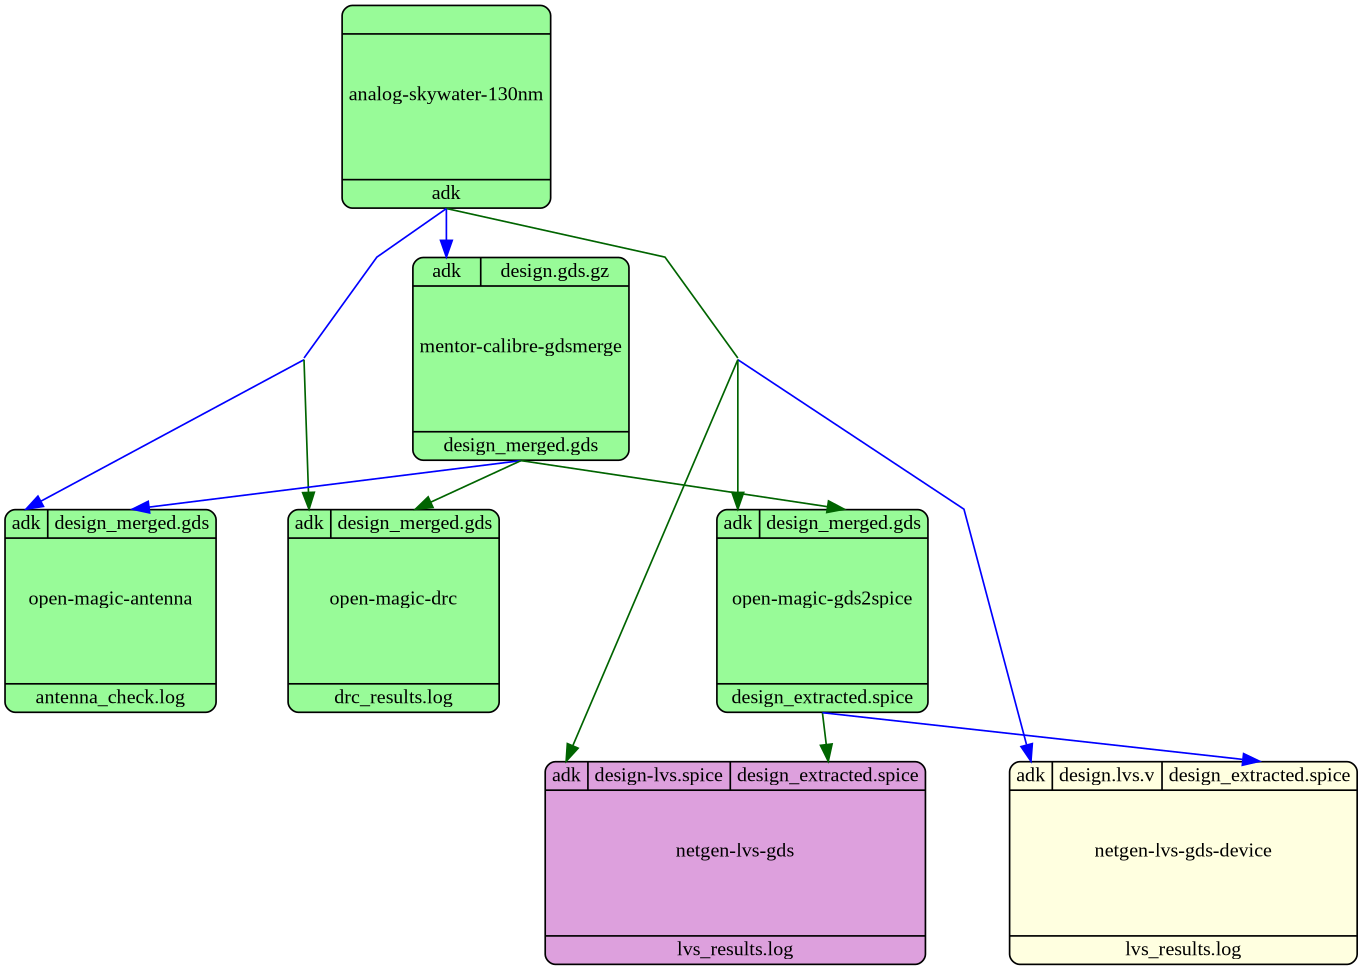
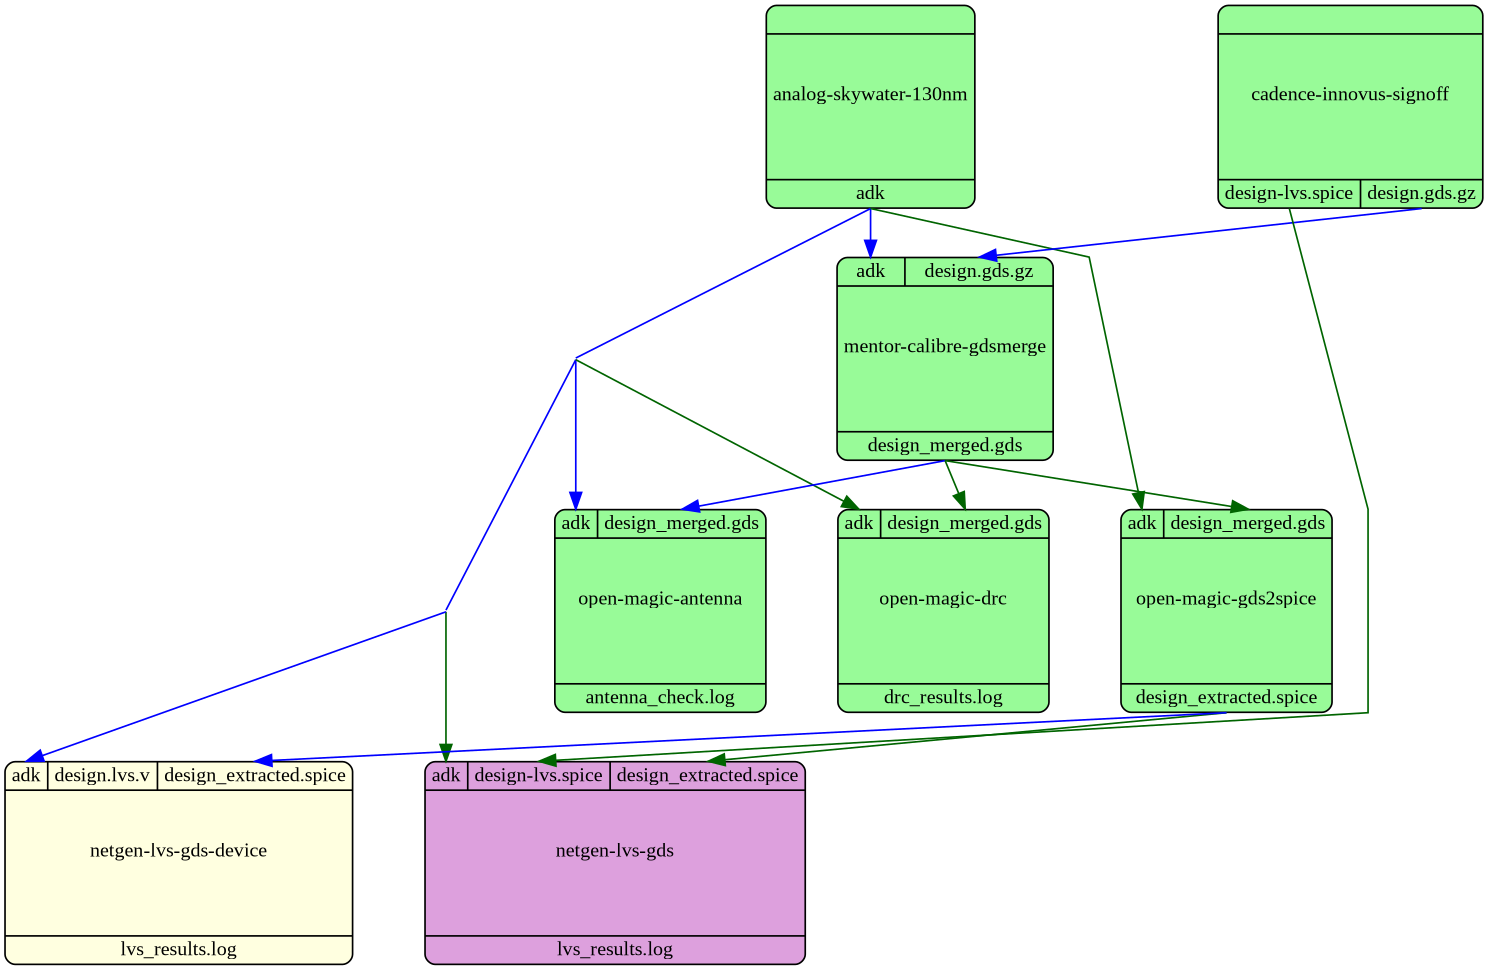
none -> (1350, 107)
